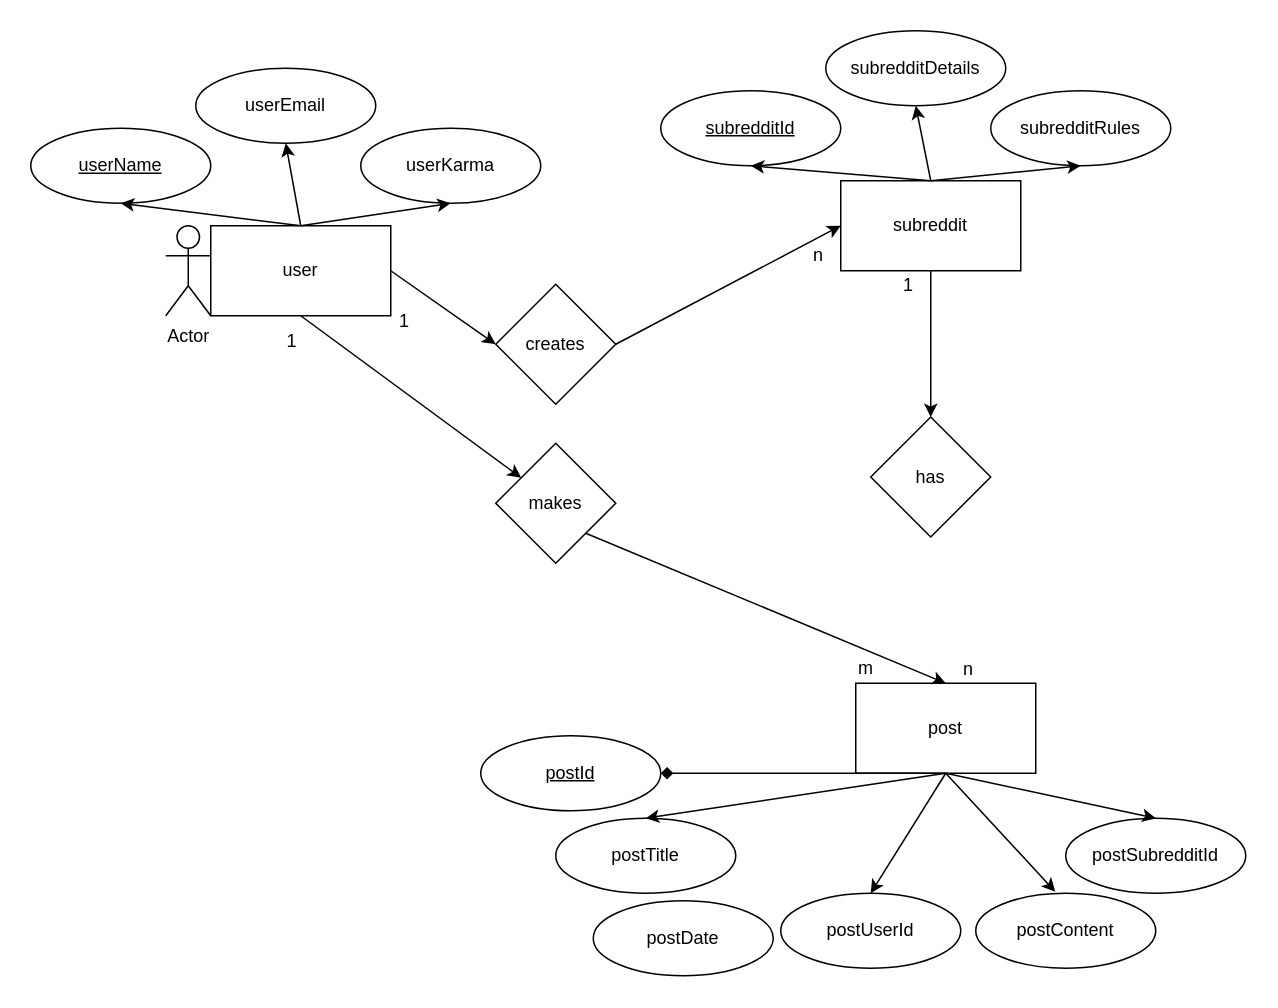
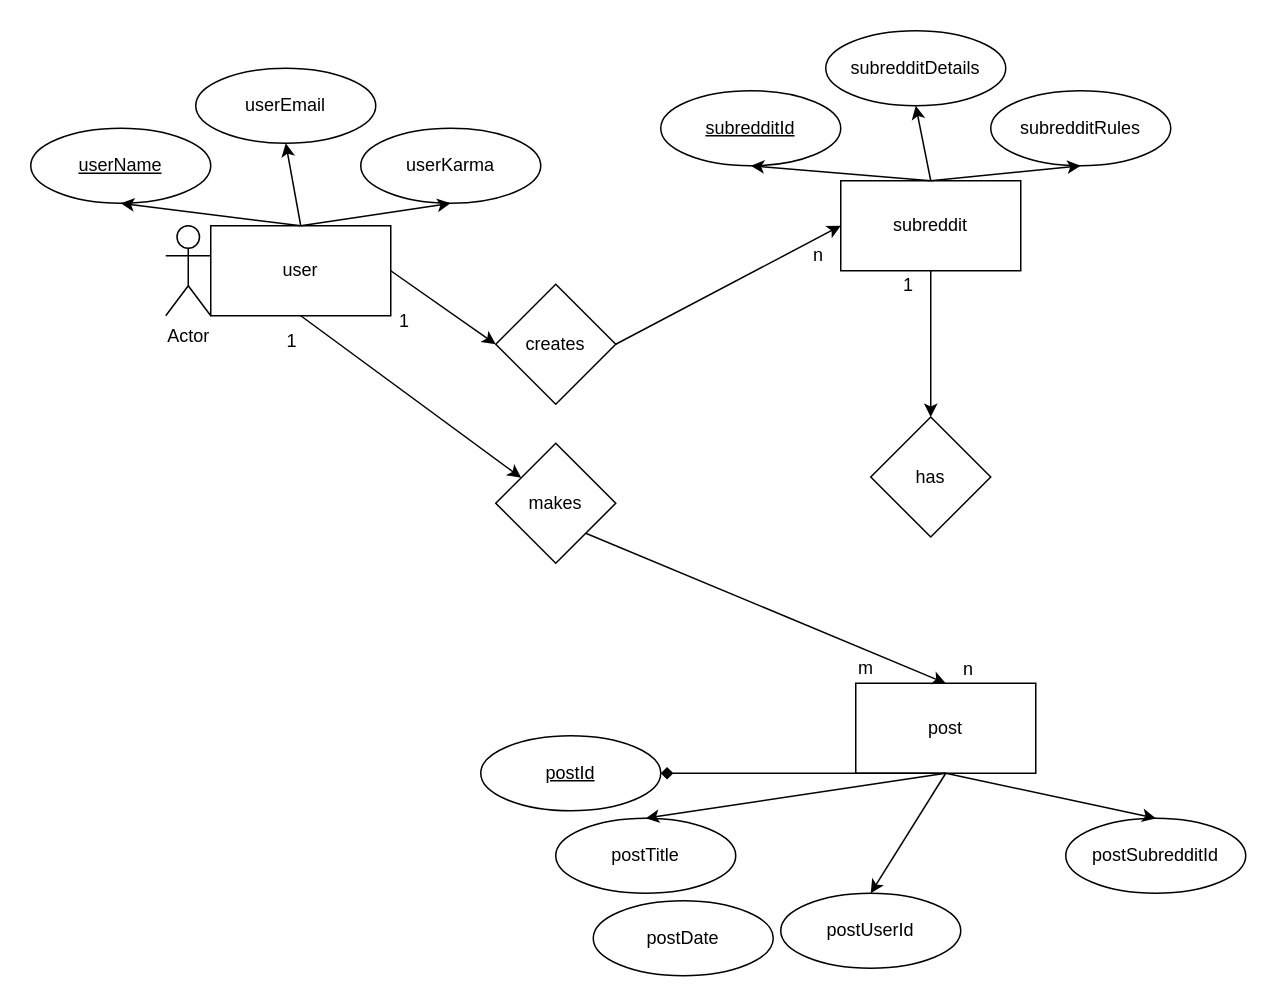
(998, 830) -> none
(1066, 931) -> none
